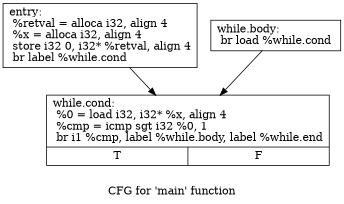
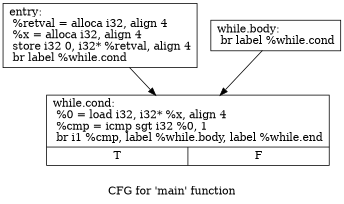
(274, 41) -> (276, 41)
